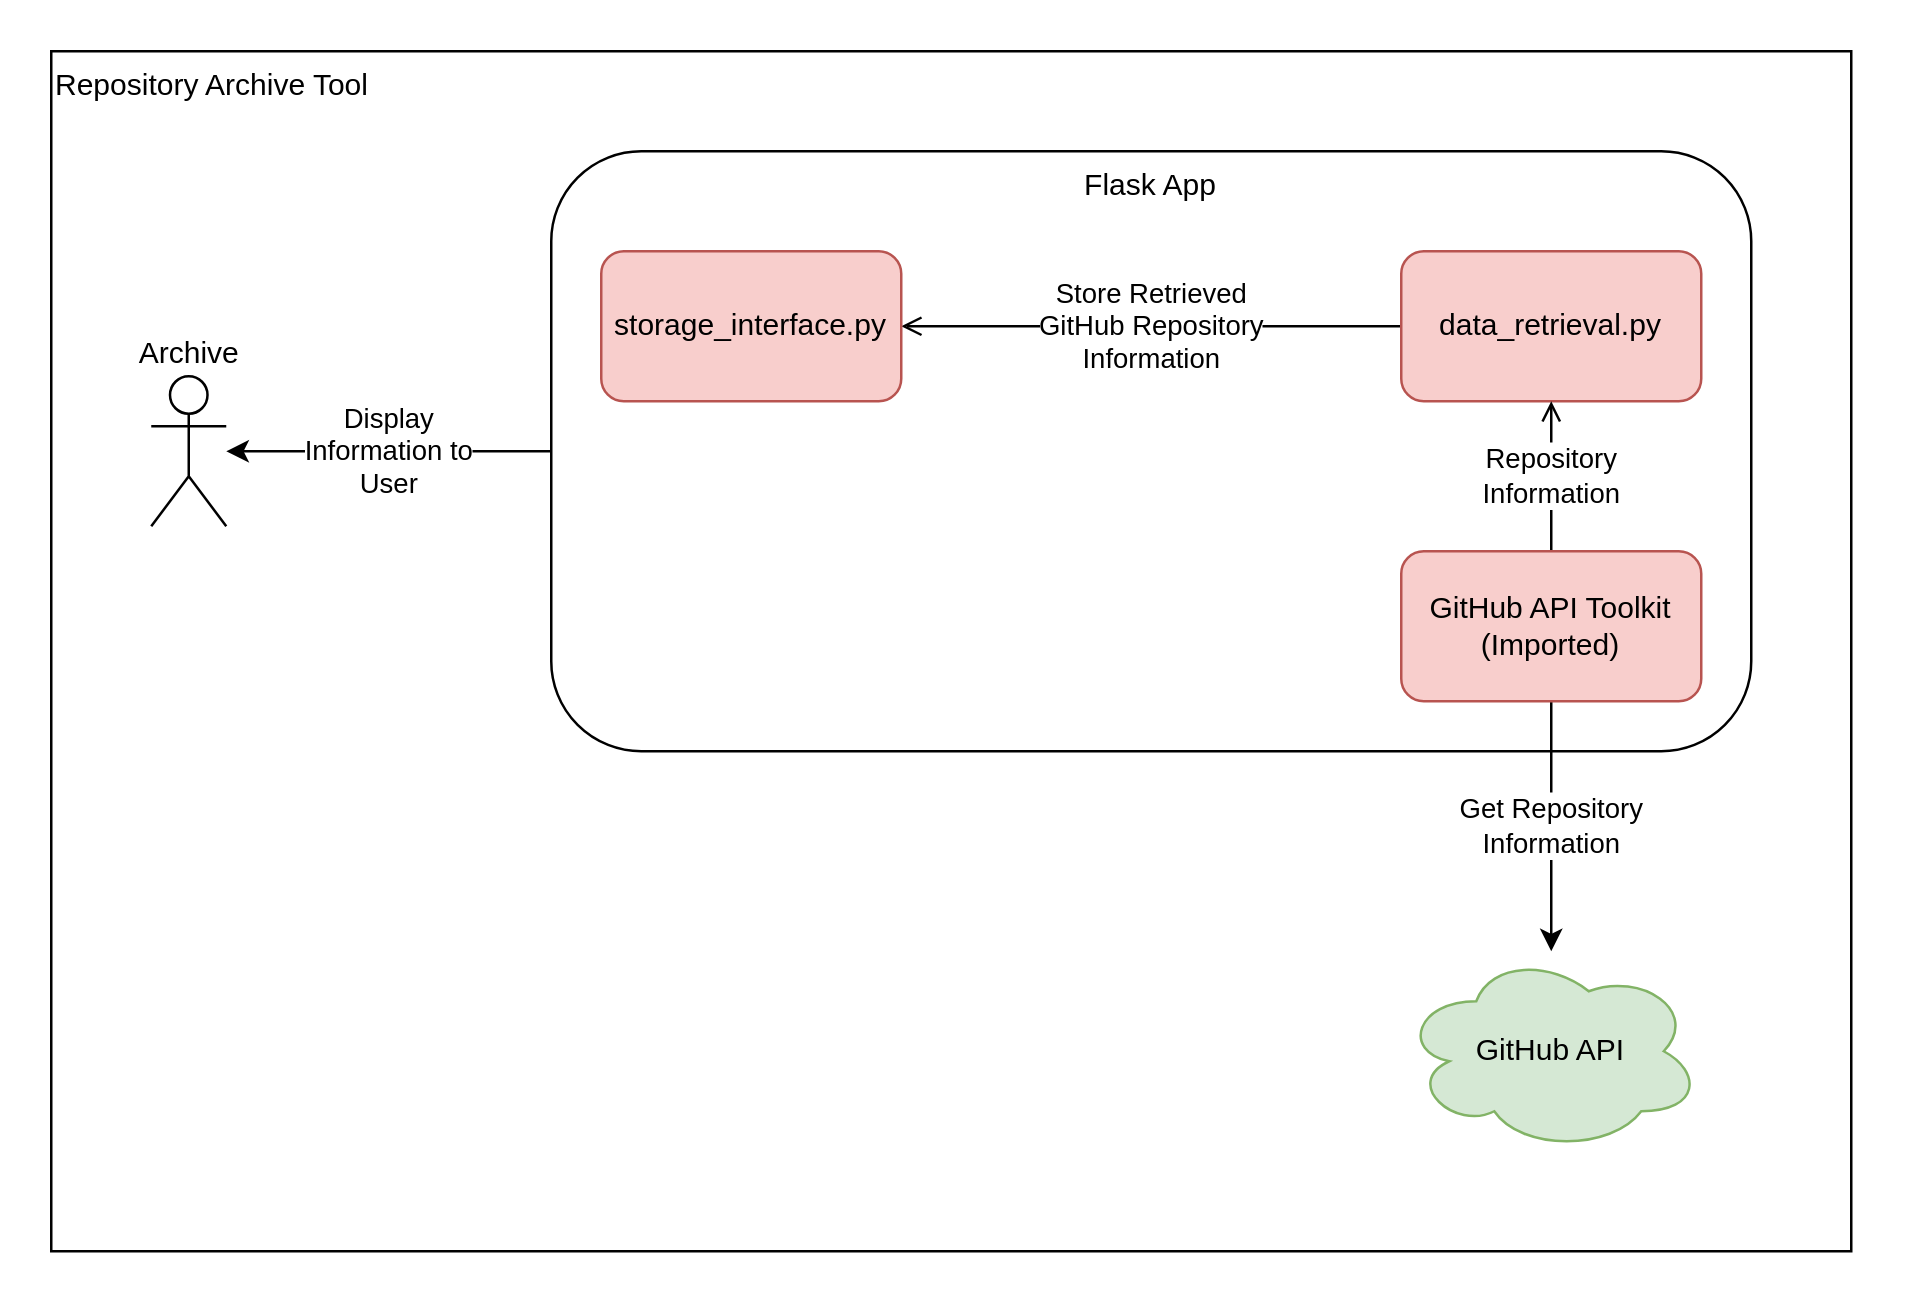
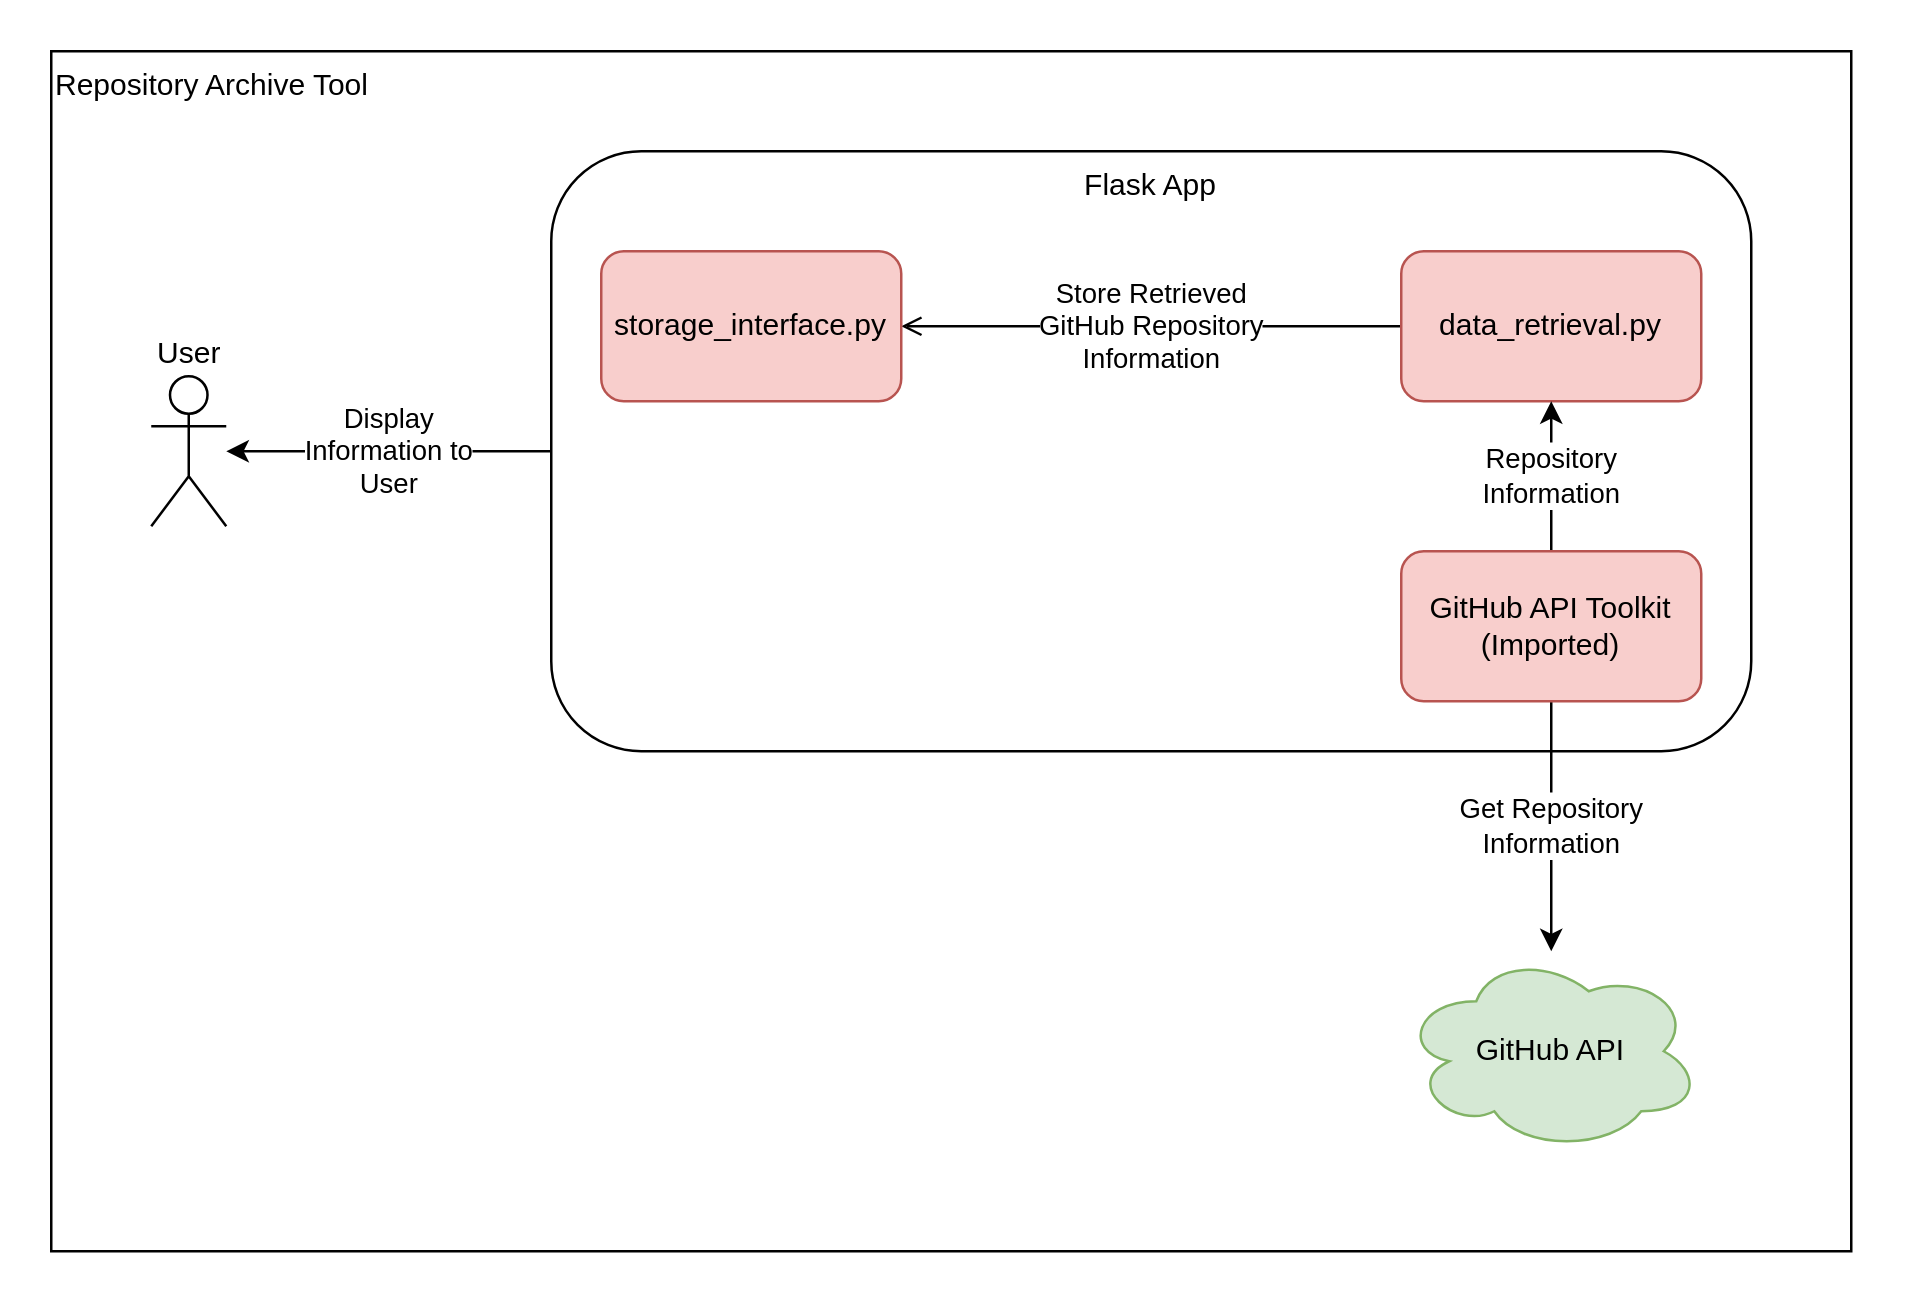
(190, 351) -> (190, 351)
(1551, 415) -> (1551, 419)
